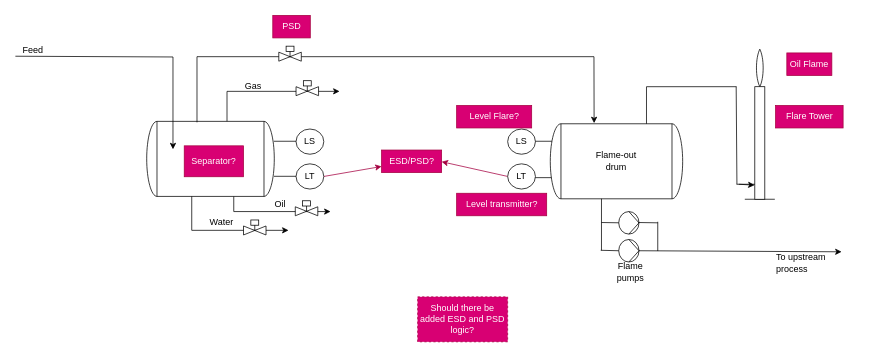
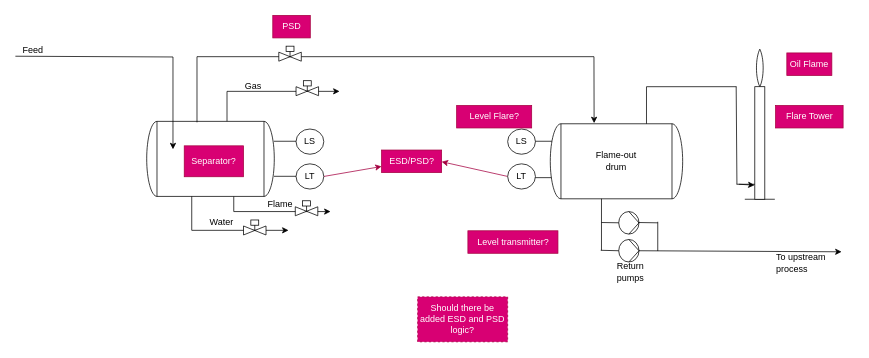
(280, 204) -> (280, 204)
(501, 204) -> (513, 242)
(630, 272) -> (630, 272)
